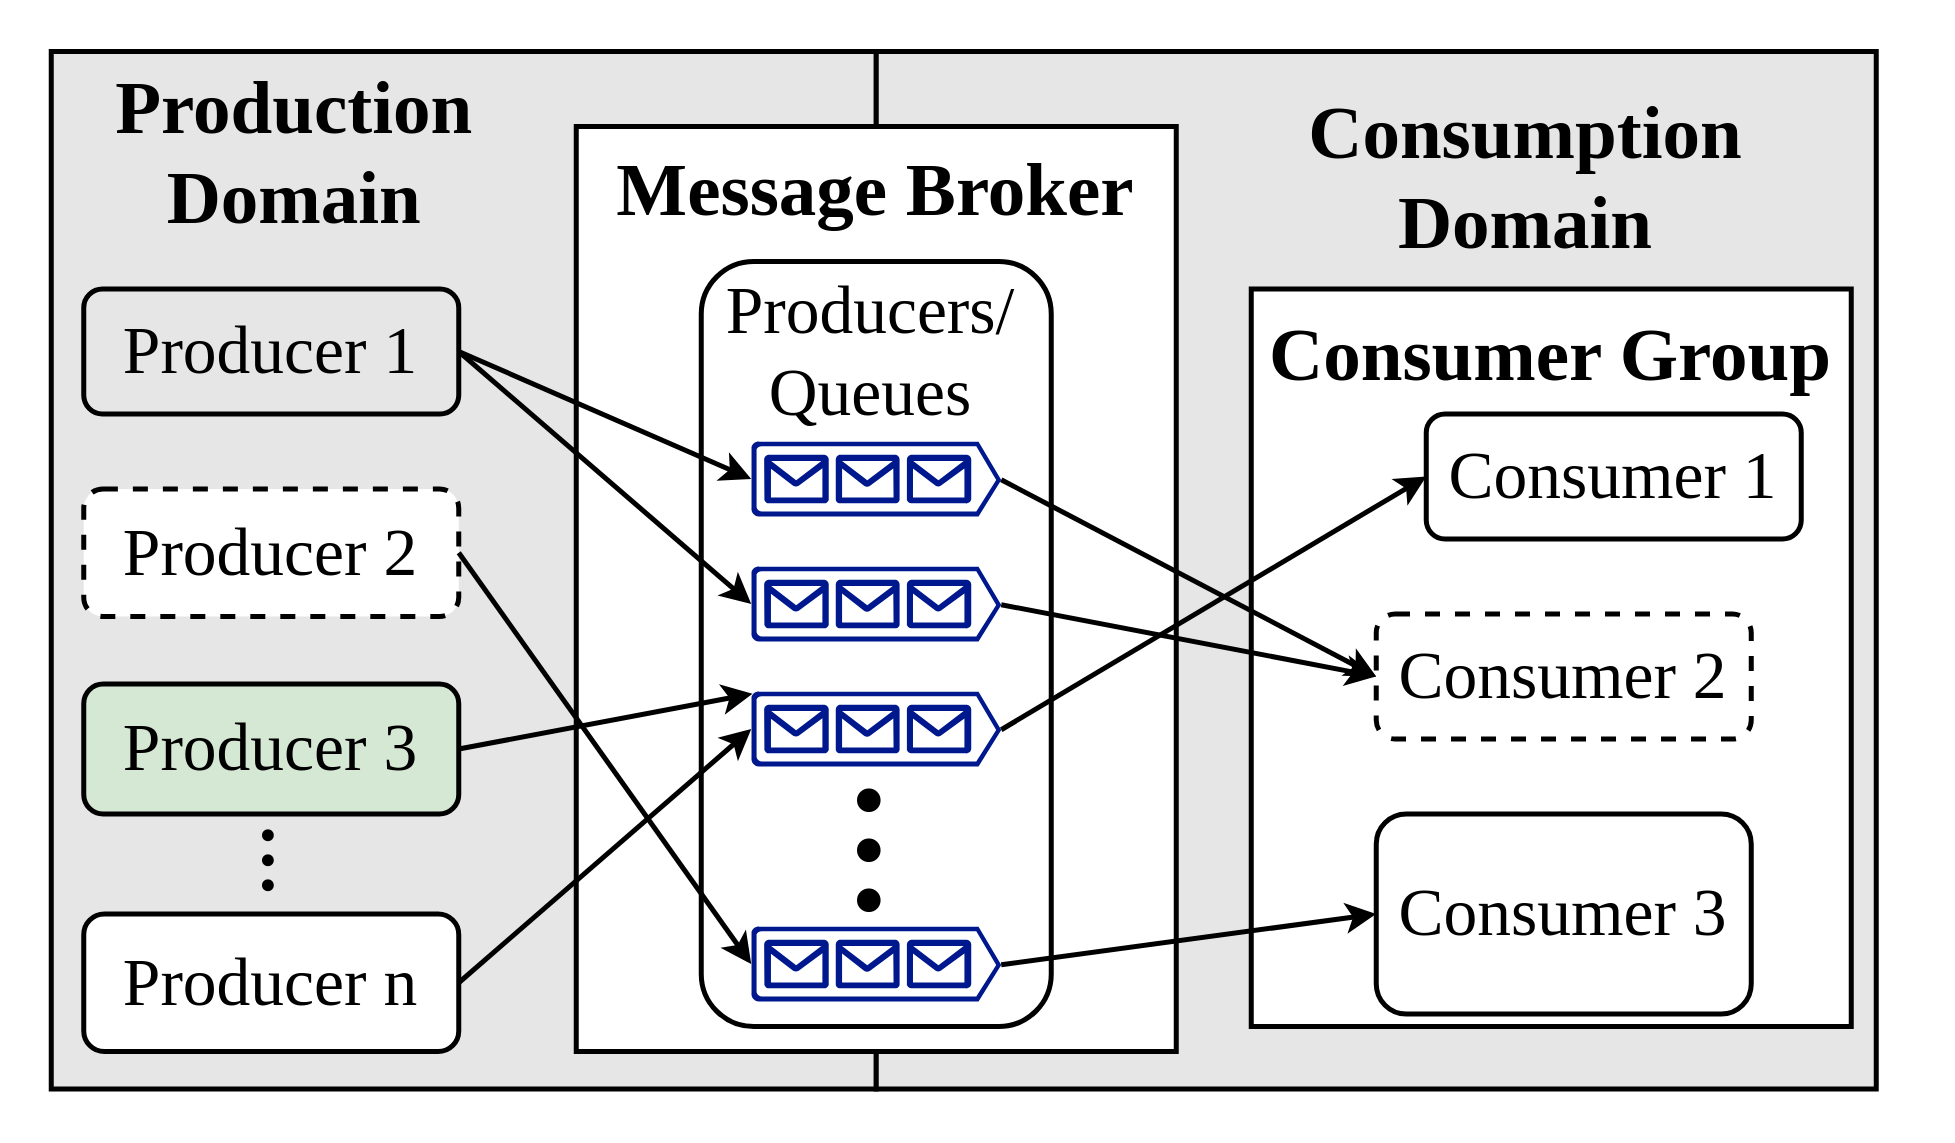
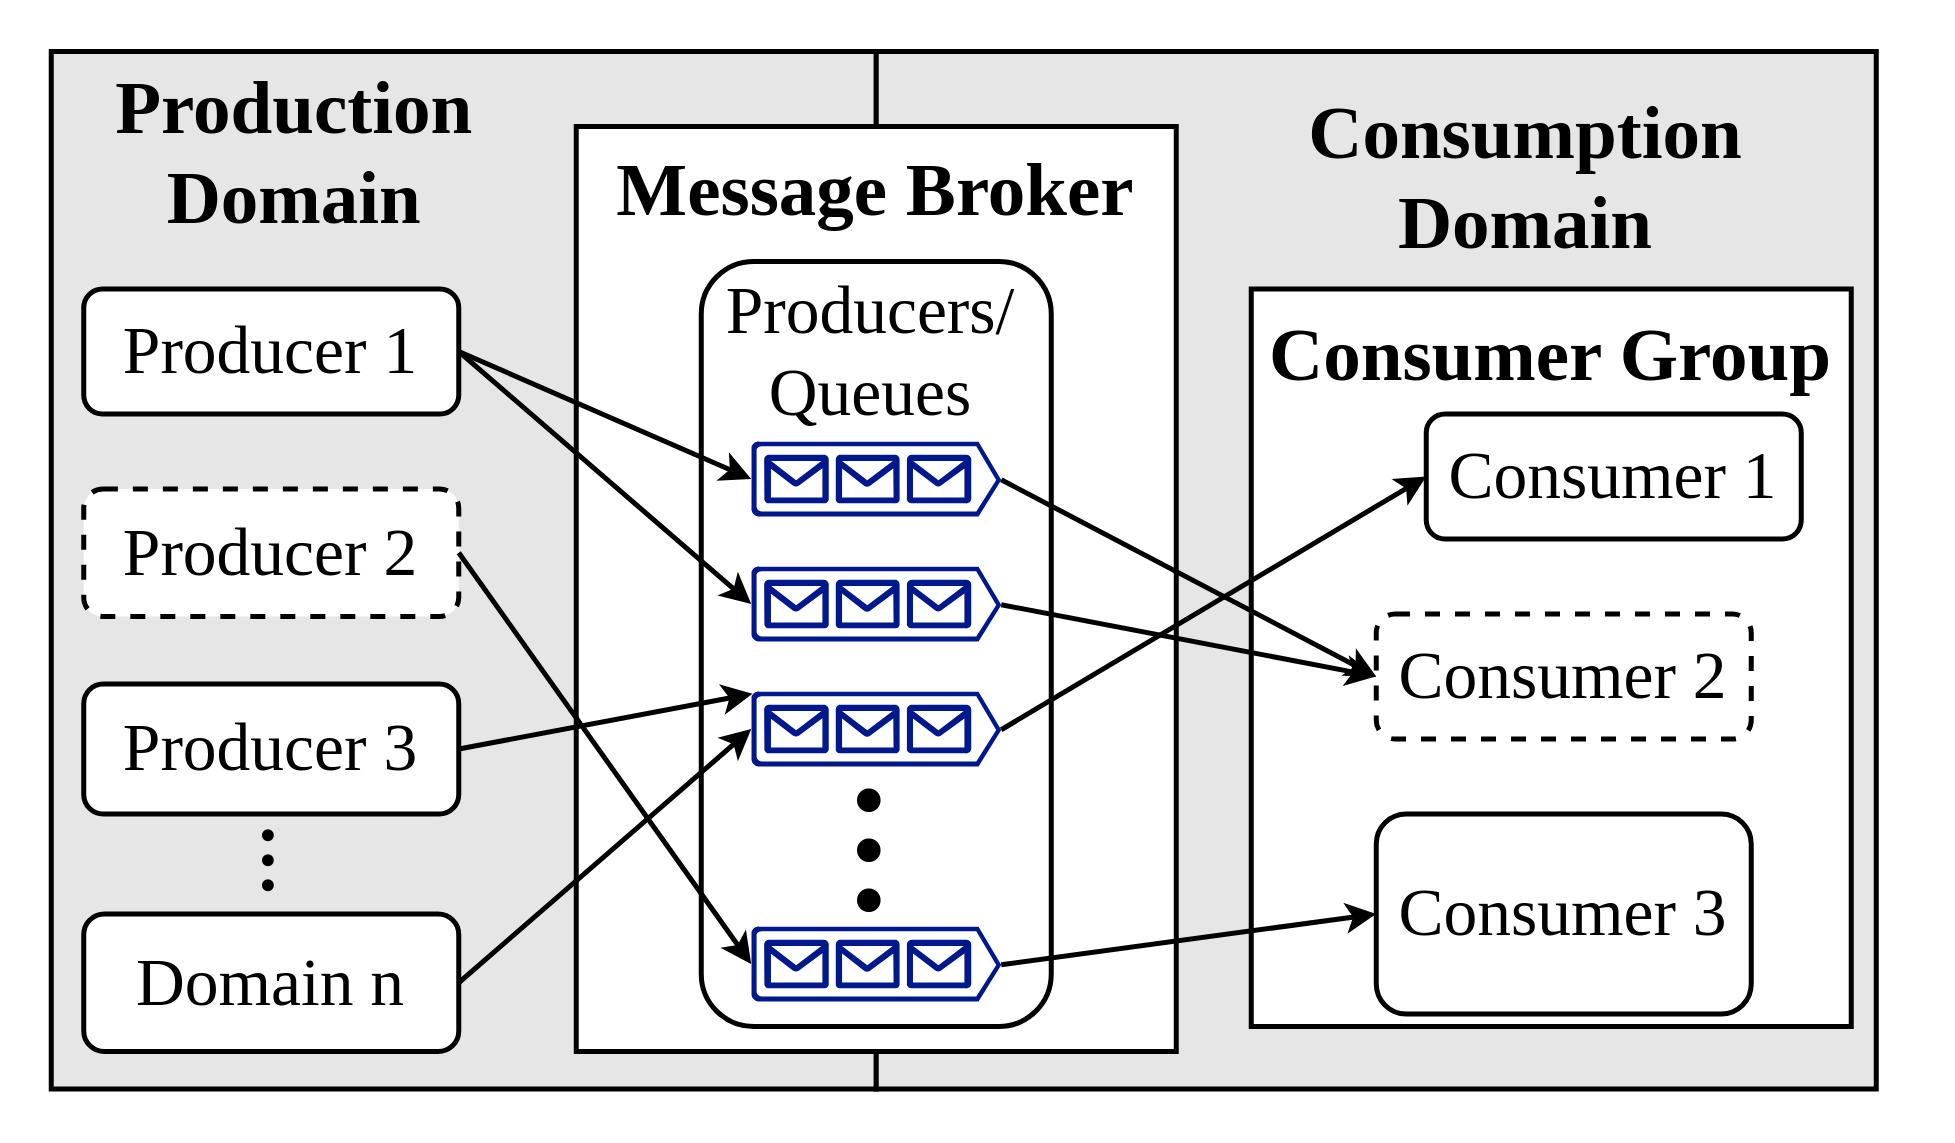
(271, 351) -> (271, 351)
(271, 749) -> (271, 749)
(271, 984) -> (271, 984)
